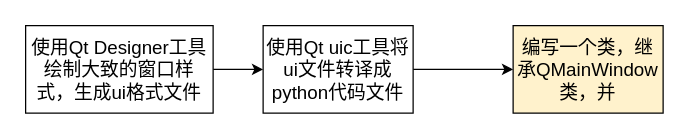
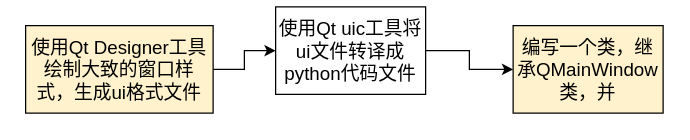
(119, 69) -> (119, 69)
(338, 69) -> (351, 51)
